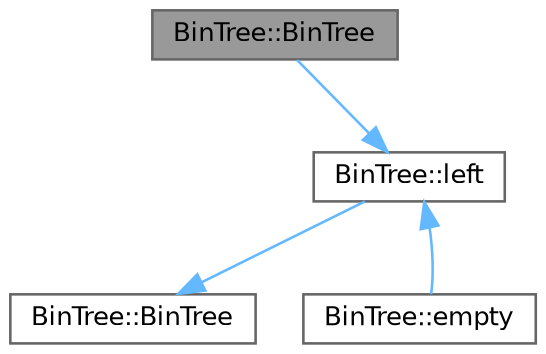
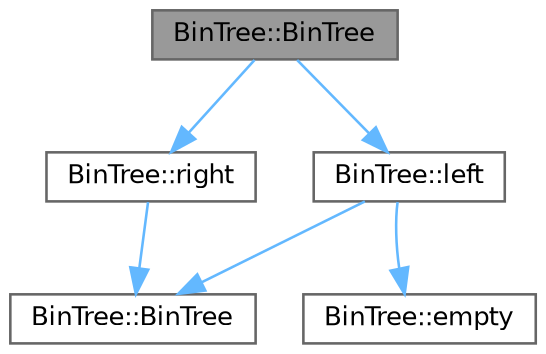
none -> (151, 177)
(432, 261) -> (396, 235)
